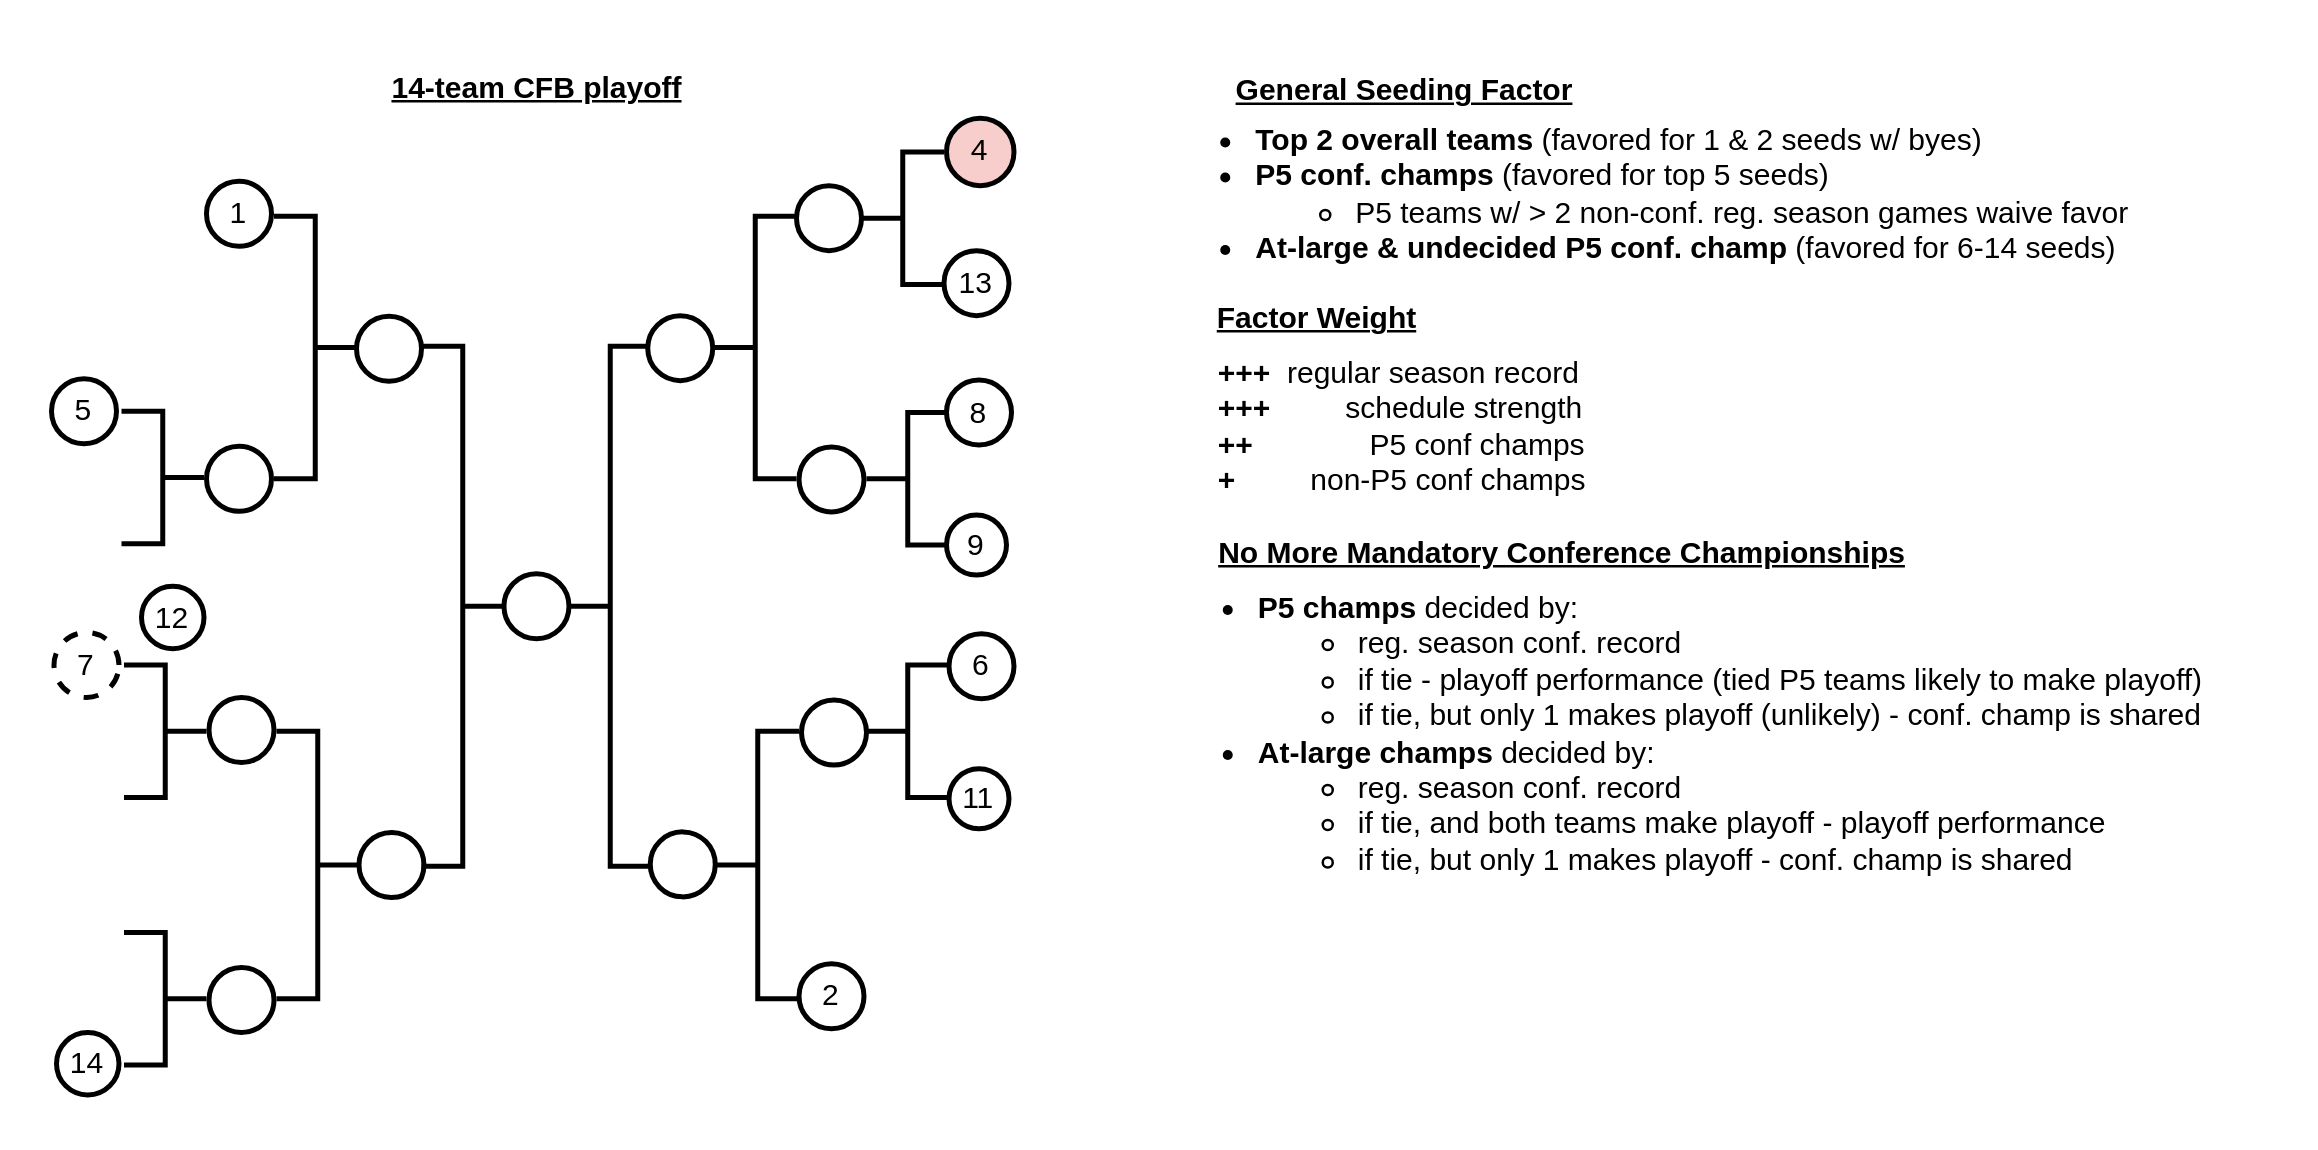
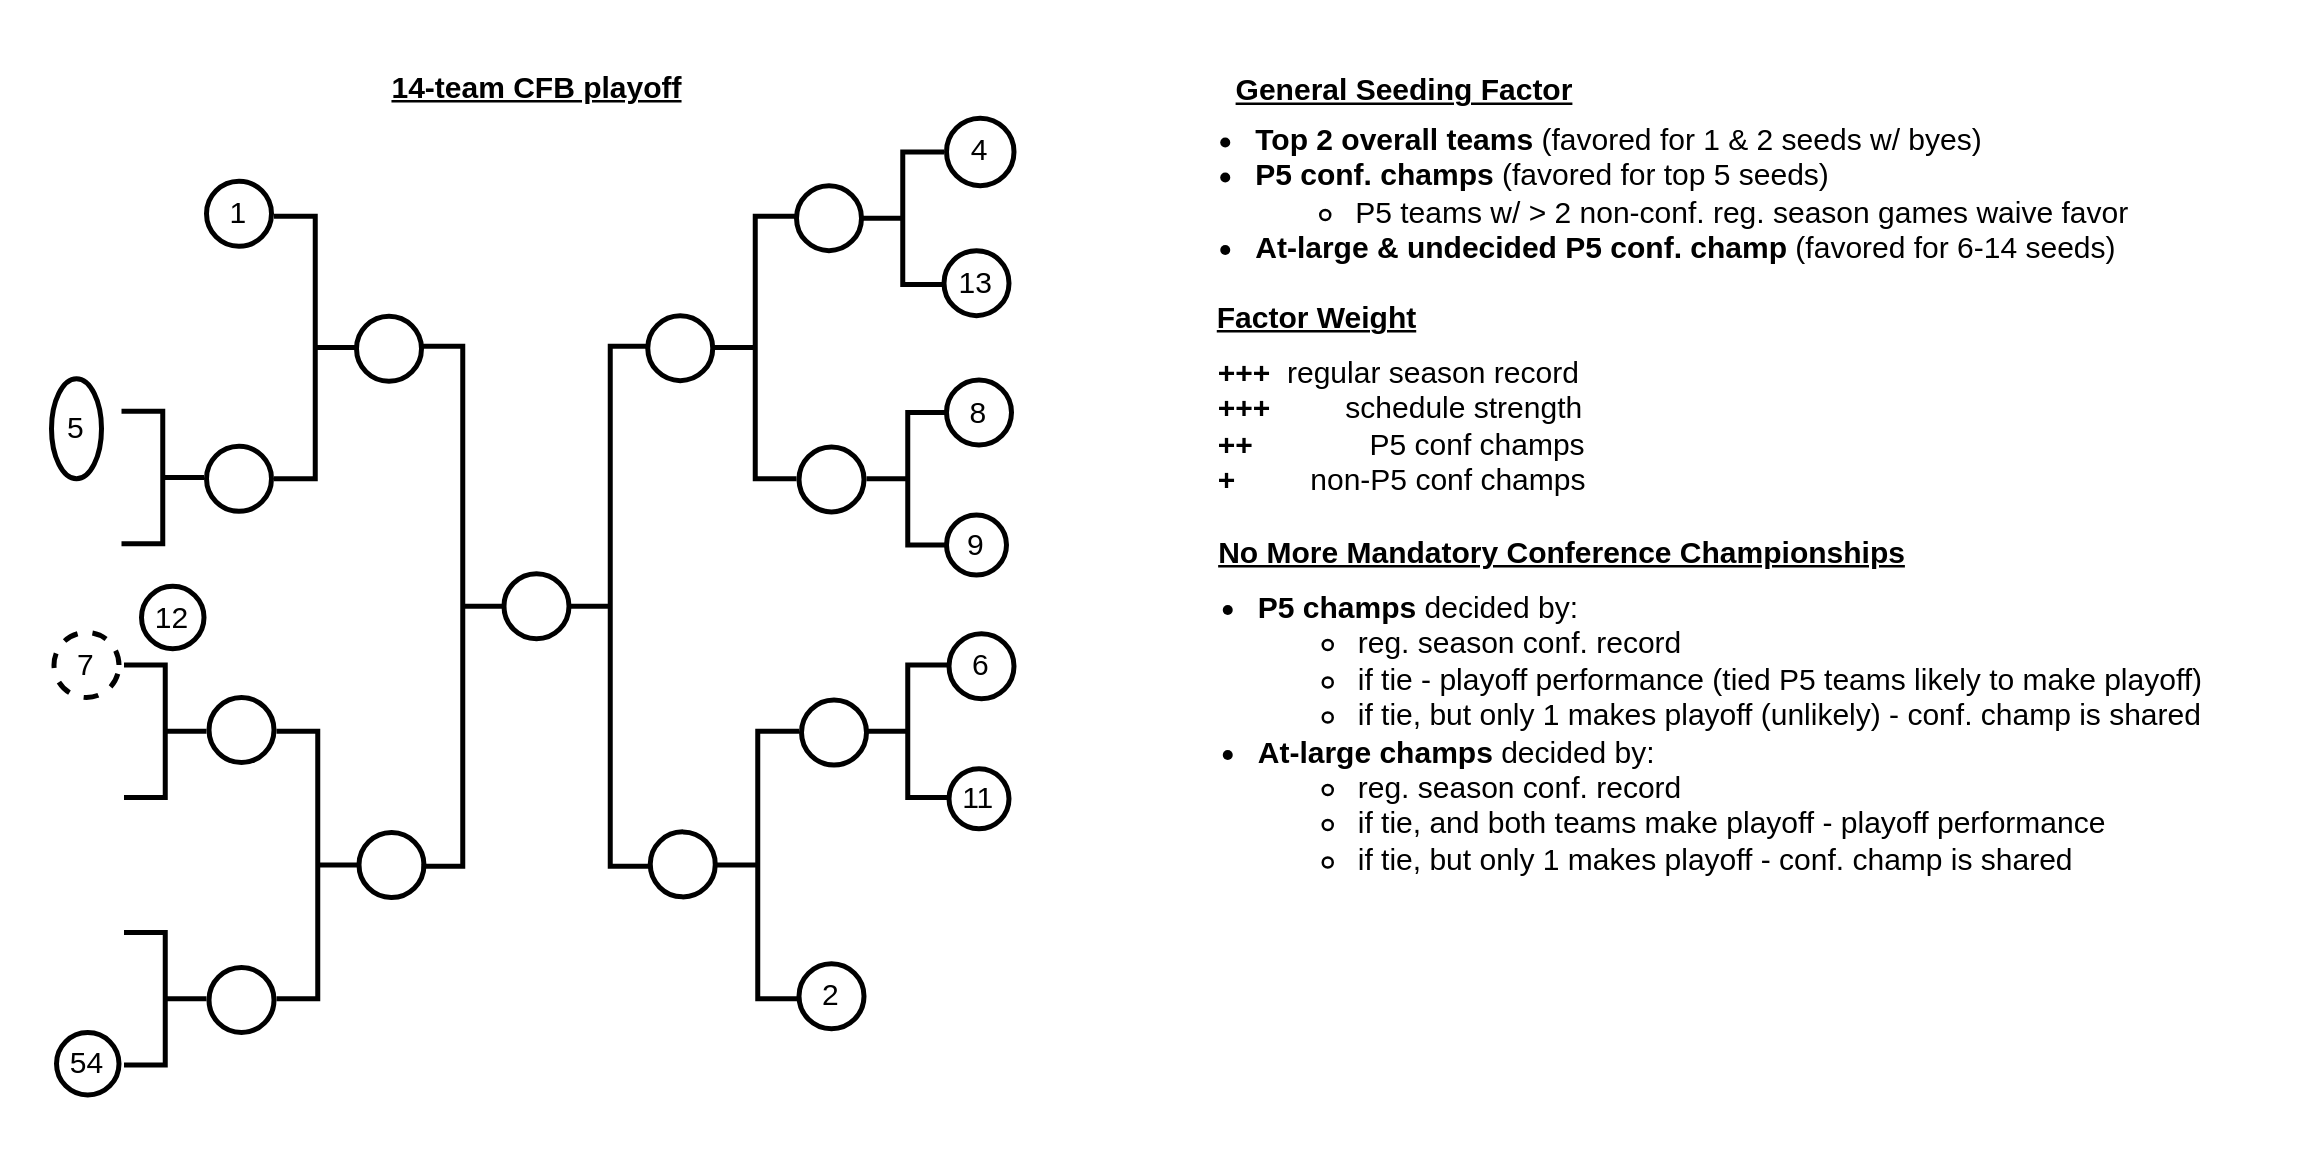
(980, 152) -> (980, 152)
(84, 411) -> (76, 429)
(88, 1064) -> (88, 1064)
